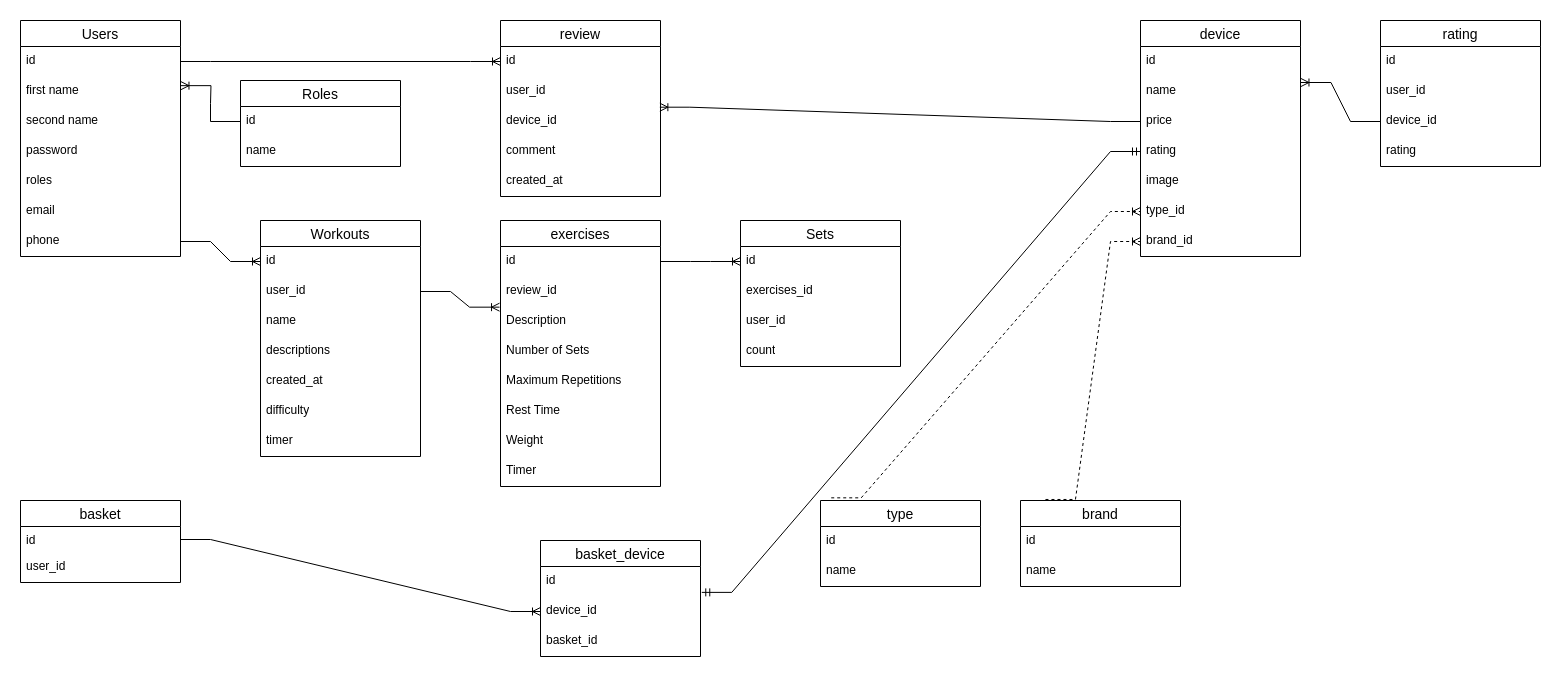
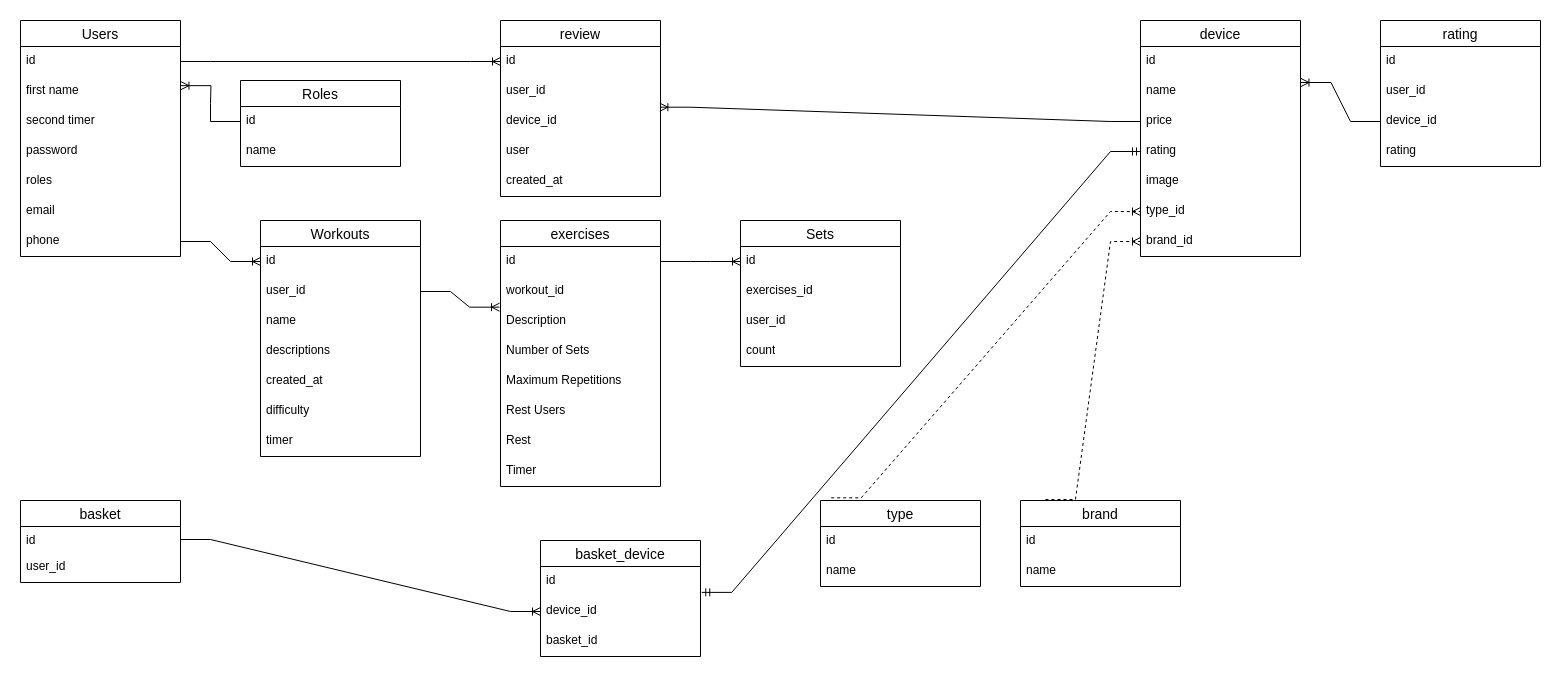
(62, 121) -> (64, 121)
(530, 150) -> (519, 150)
(534, 291) -> (539, 291)
(534, 411) -> (539, 411)
(525, 441) -> (520, 441)
